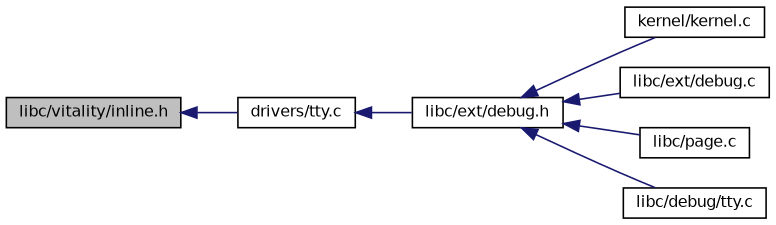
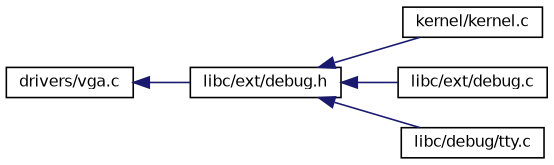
(94, 113) -> none
(297, 113) -> (70, 82)
(695, 143) -> none
